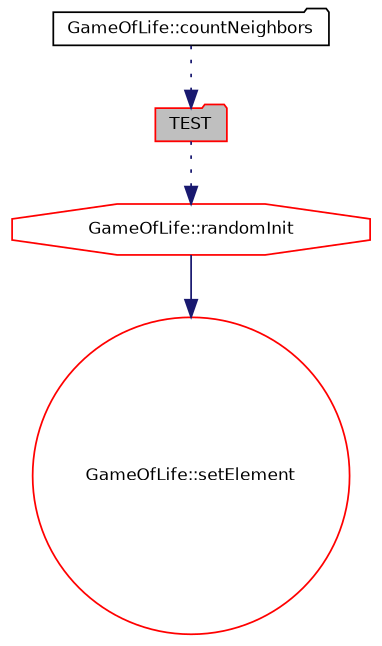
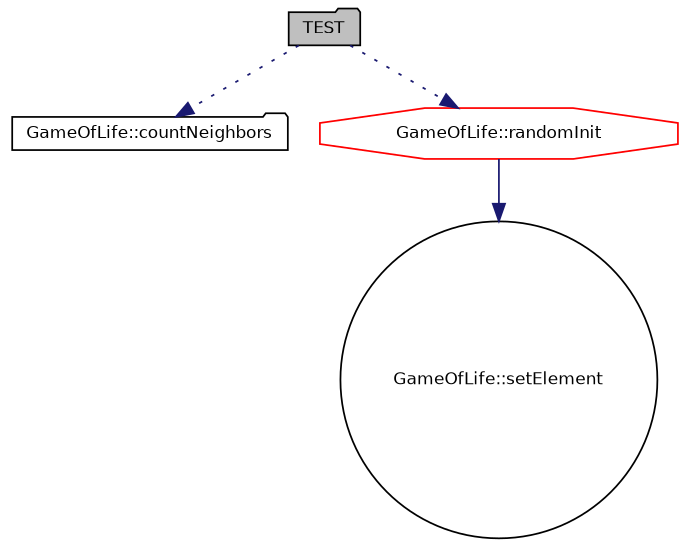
(191, 68) -> (245, 77)
(191, 125) -> (324, 29)
(191, 476) -> (499, 380)
